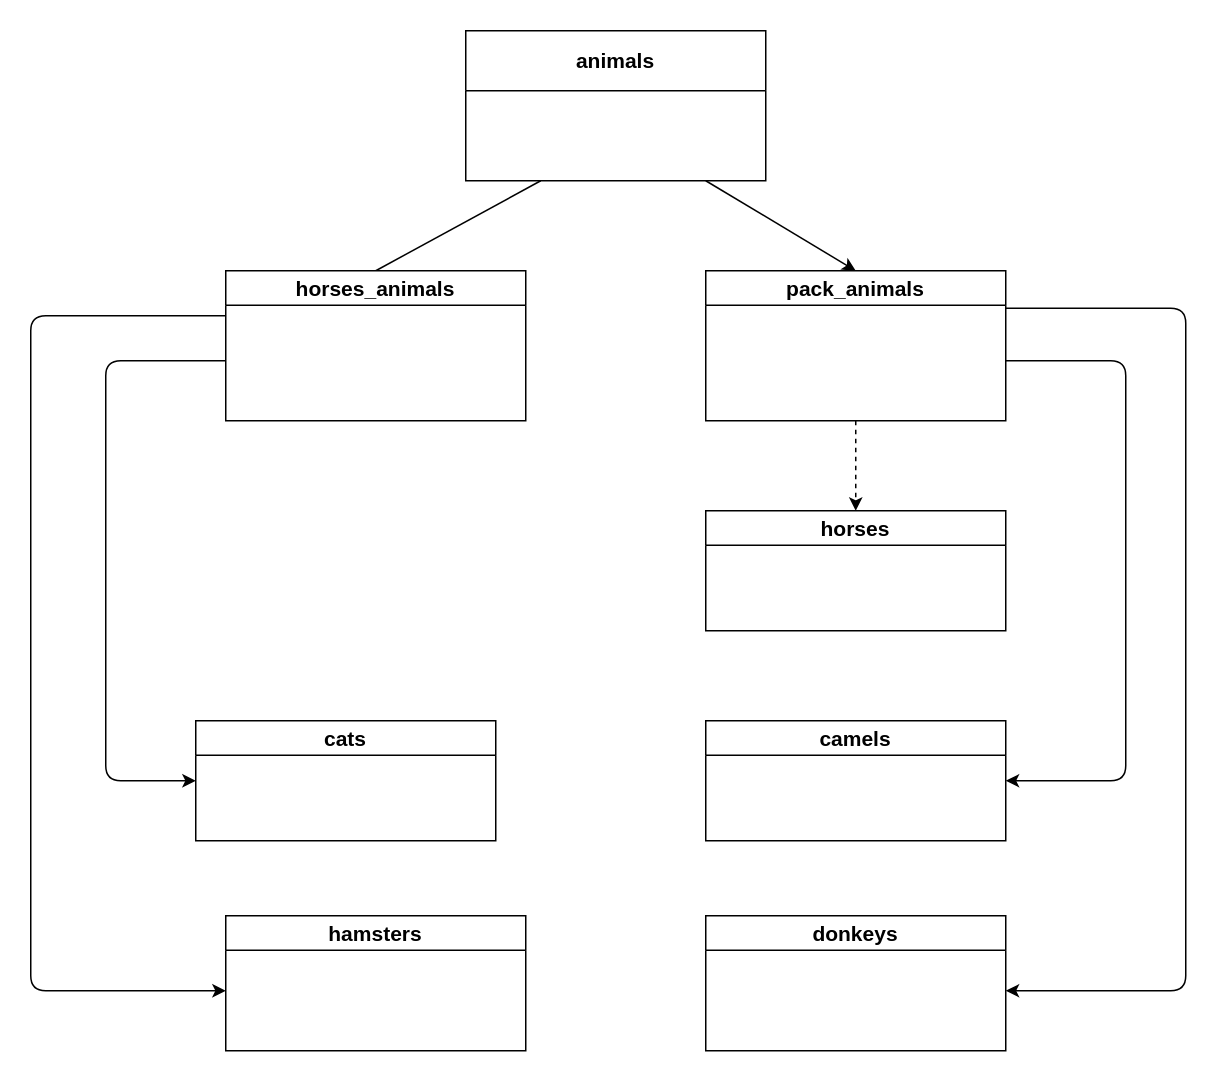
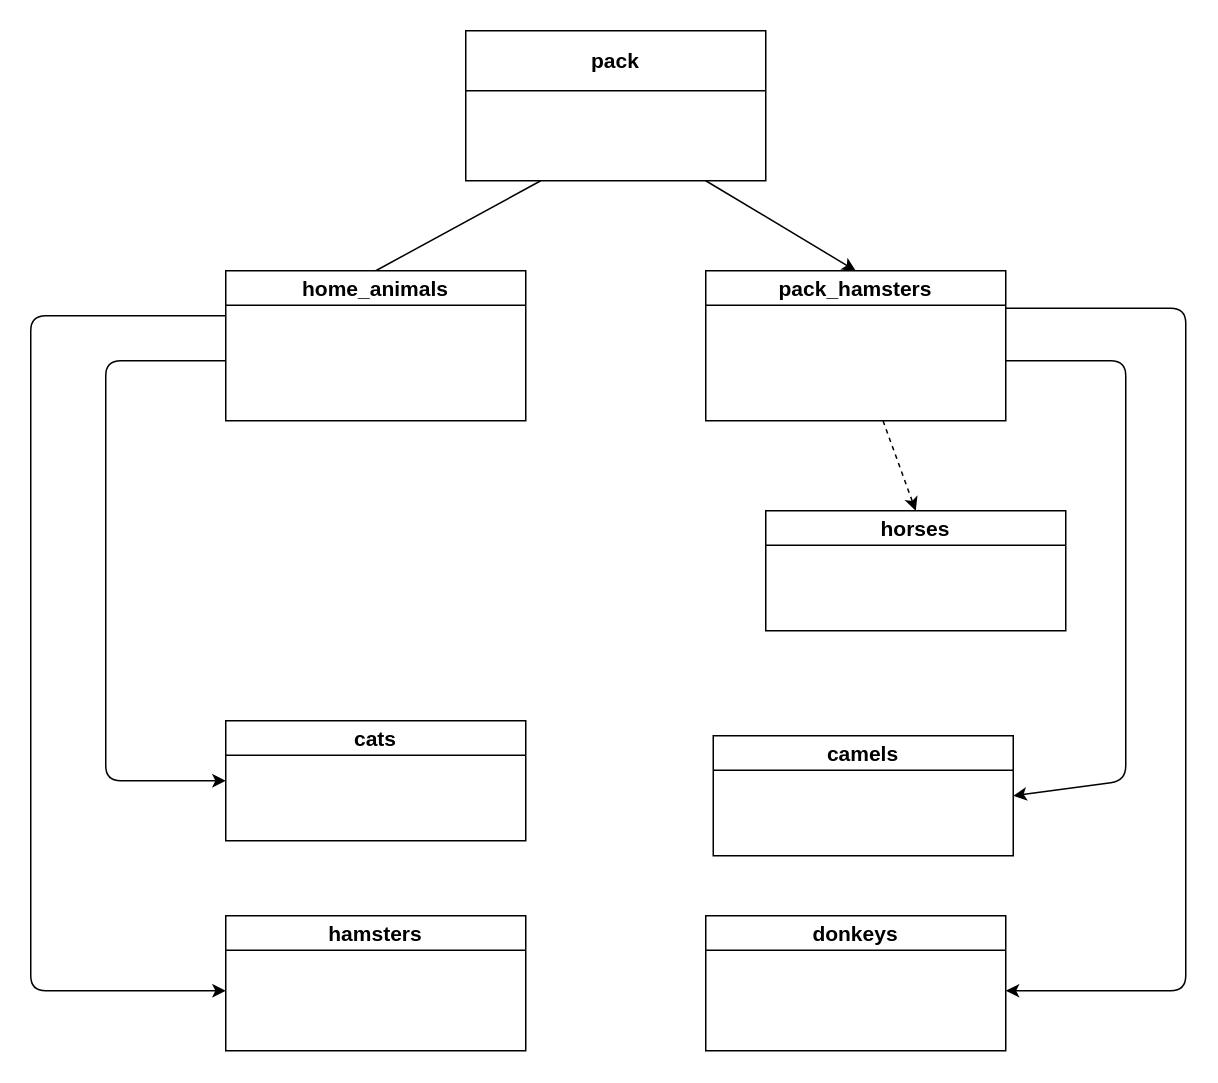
(616, 61) -> (616, 61)
(376, 289) -> (376, 289)
(856, 289) -> (856, 289)
(856, 571) -> (916, 571)
(346, 781) -> (376, 781)
(856, 781) -> (863, 796)
